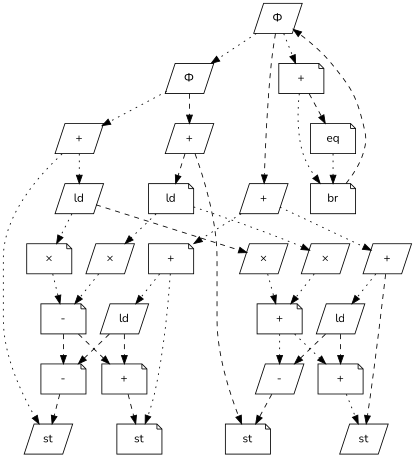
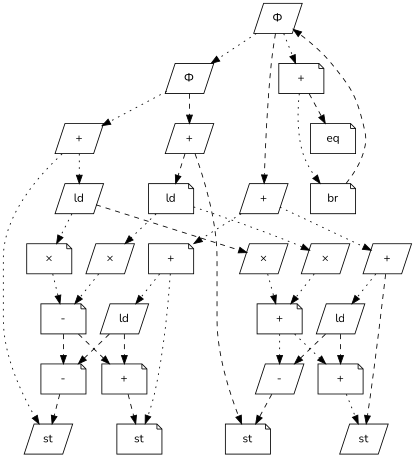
(333, 165) -> none
